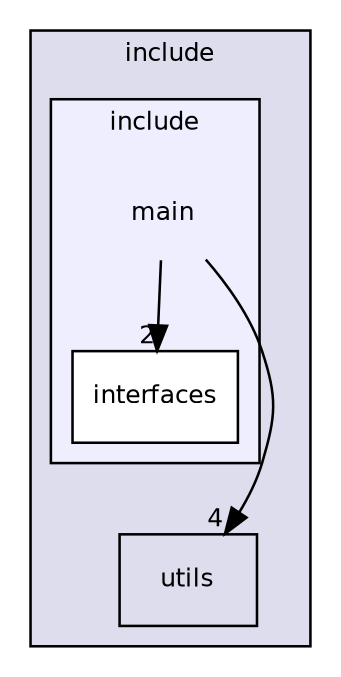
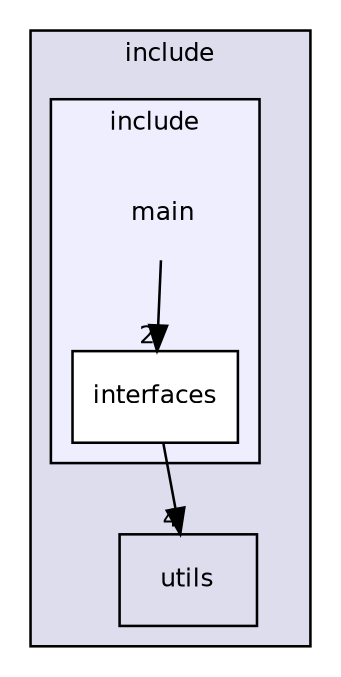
(270, 381) -> (170, 479)
